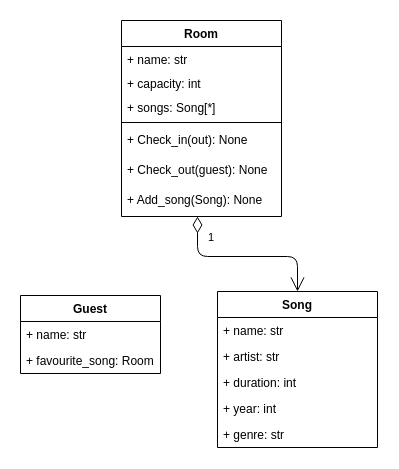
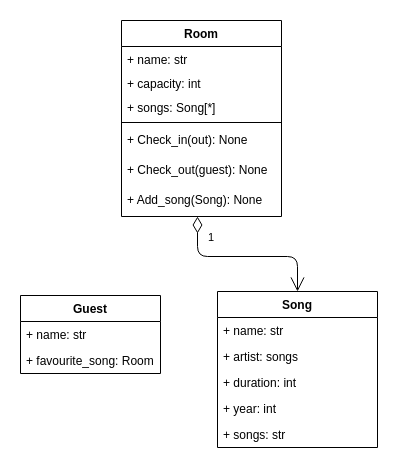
(260, 357) -> (267, 357)
(259, 435) -> (259, 435)
